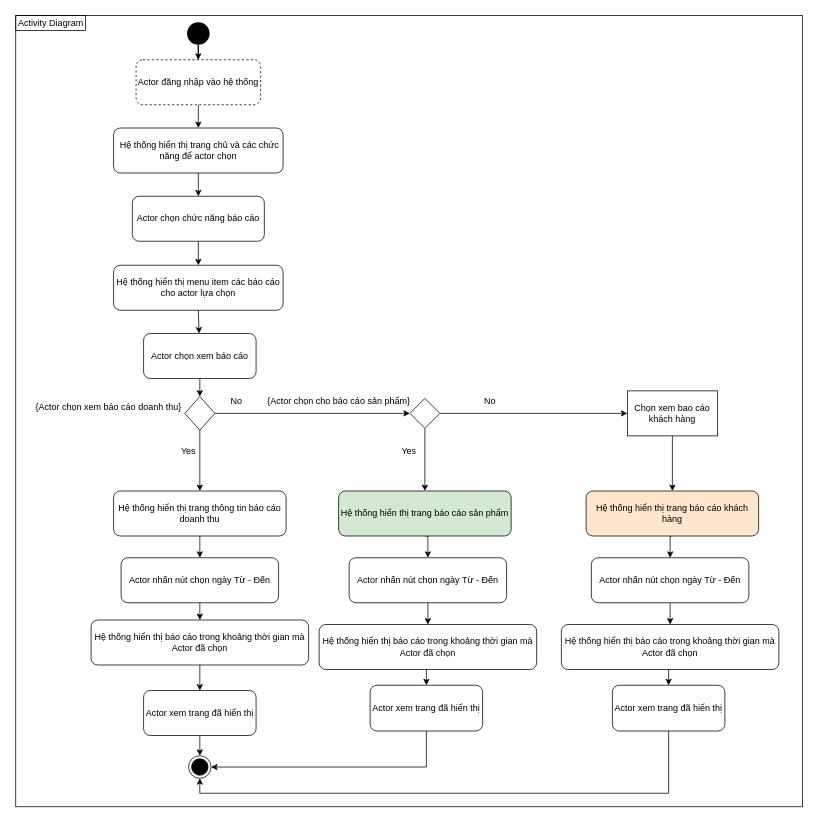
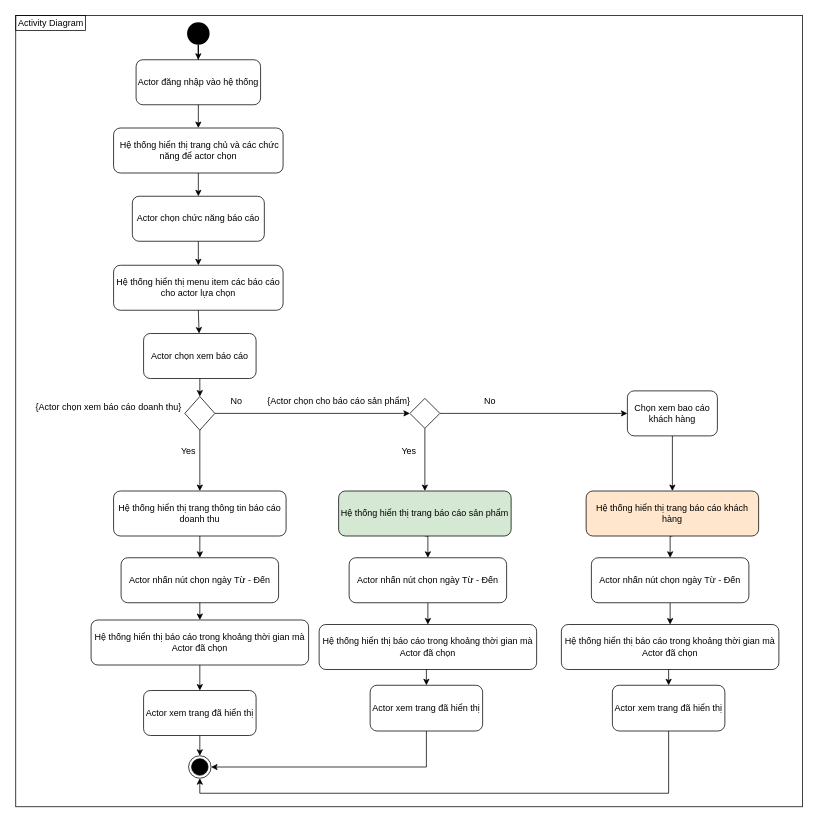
(198, 82) -> (198, 82)
(672, 413) -> (672, 413)
